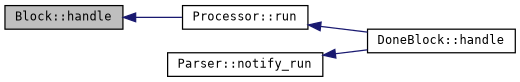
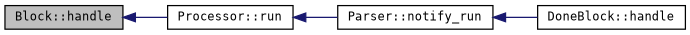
(344, 29) -> (322, 17)
